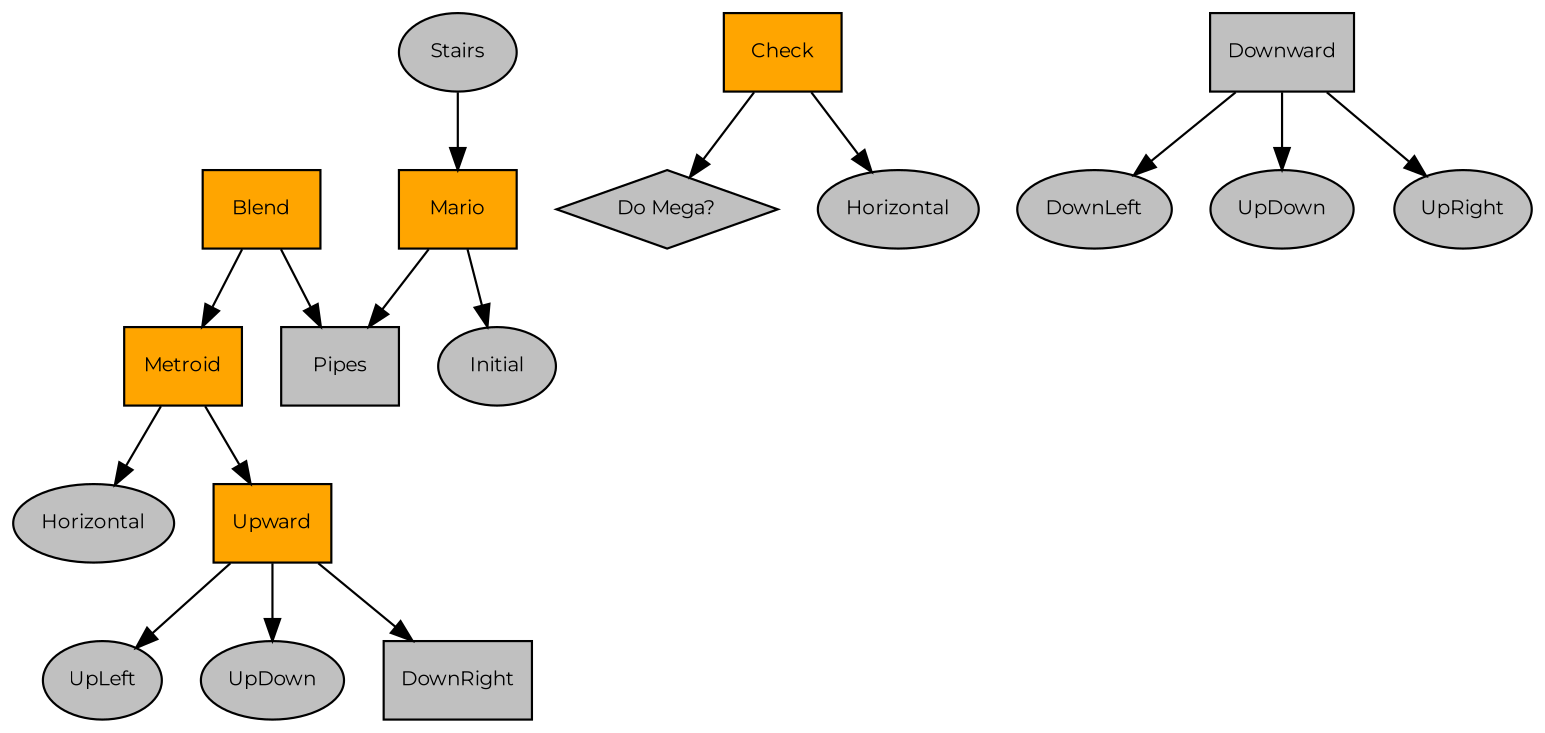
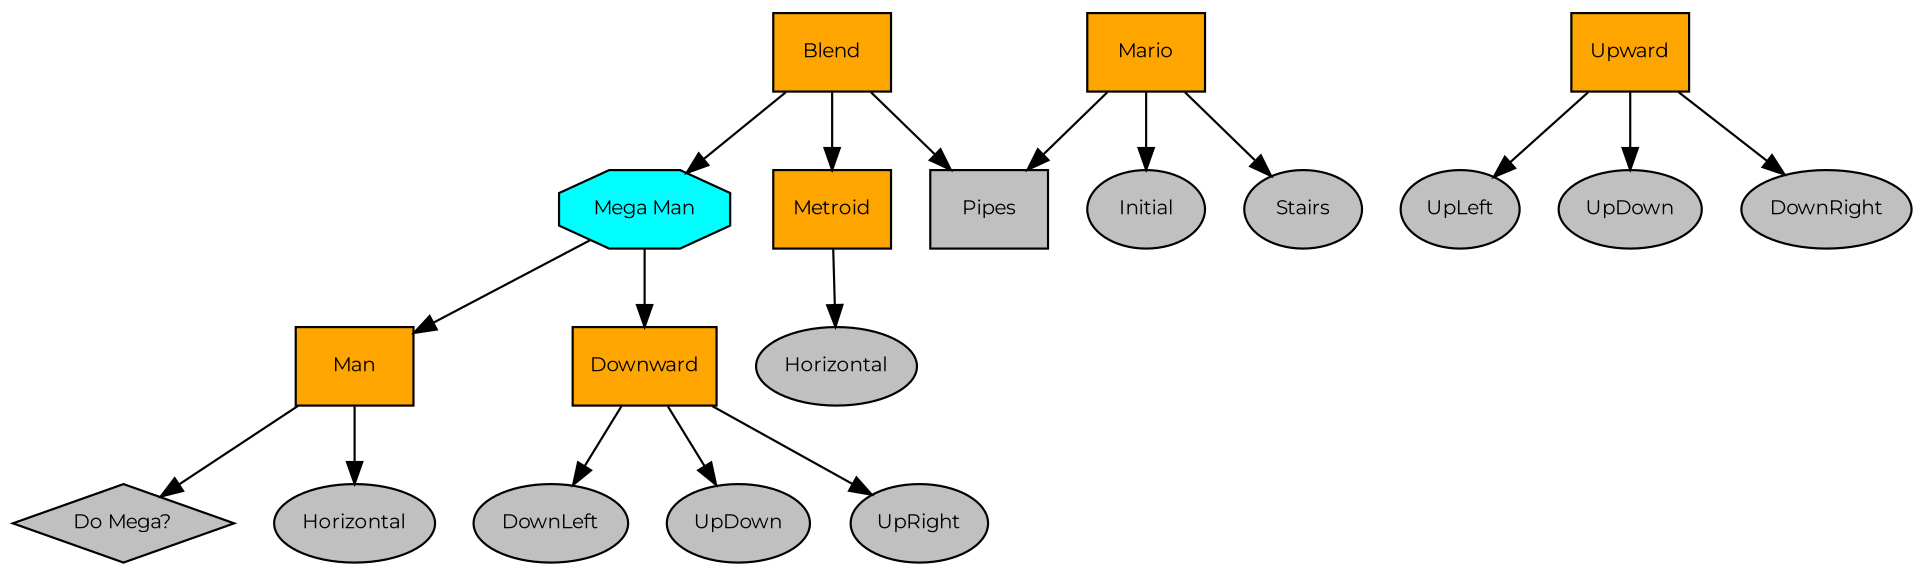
(783, 52) -> (355, 366)
(1282, 52) -> (645, 366)
(458, 120) -> (1220, 126)
none -> (645, 209)
(222, 435) -> none
(458, 680) -> (1826, 209)
